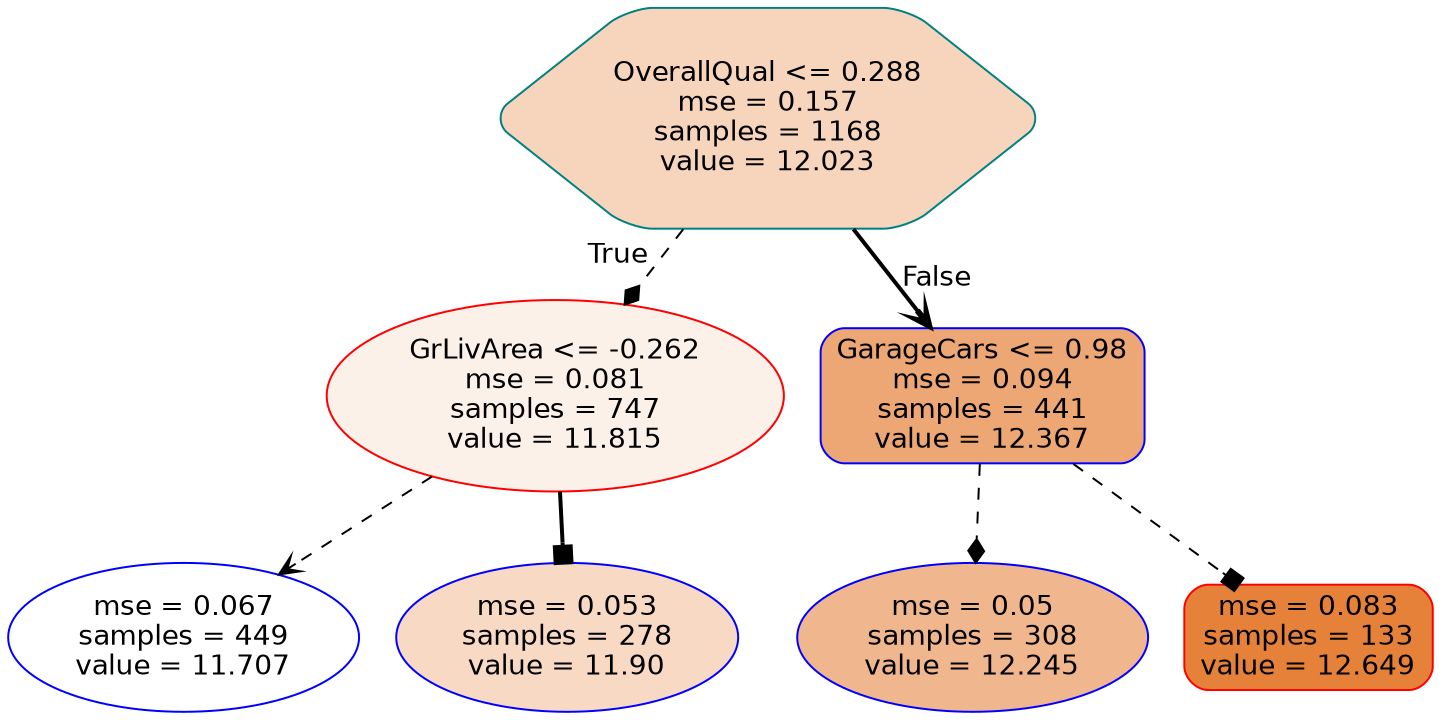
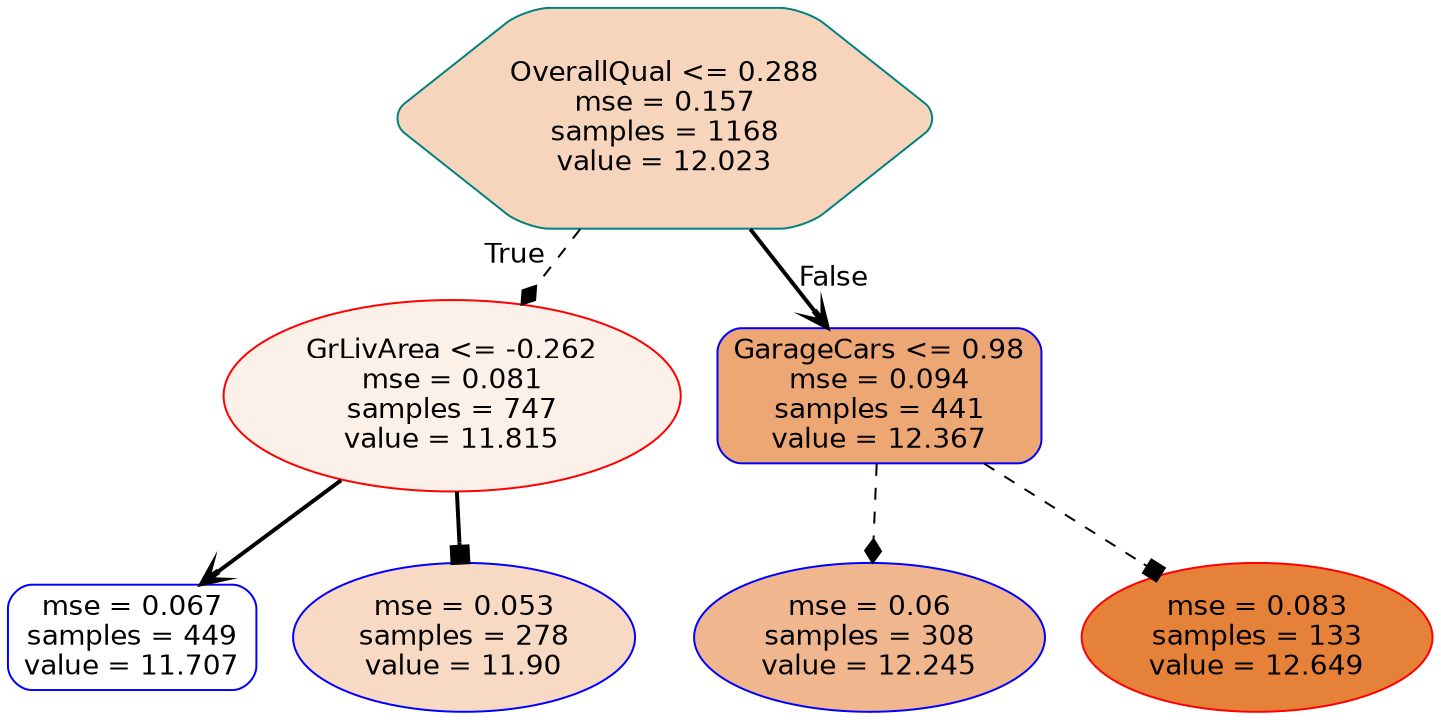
(364, 520) -> (279, 526)
(184, 637) -> (132, 637)
(973, 637) -> (870, 637)
(1309, 637) -> (1257, 637)
